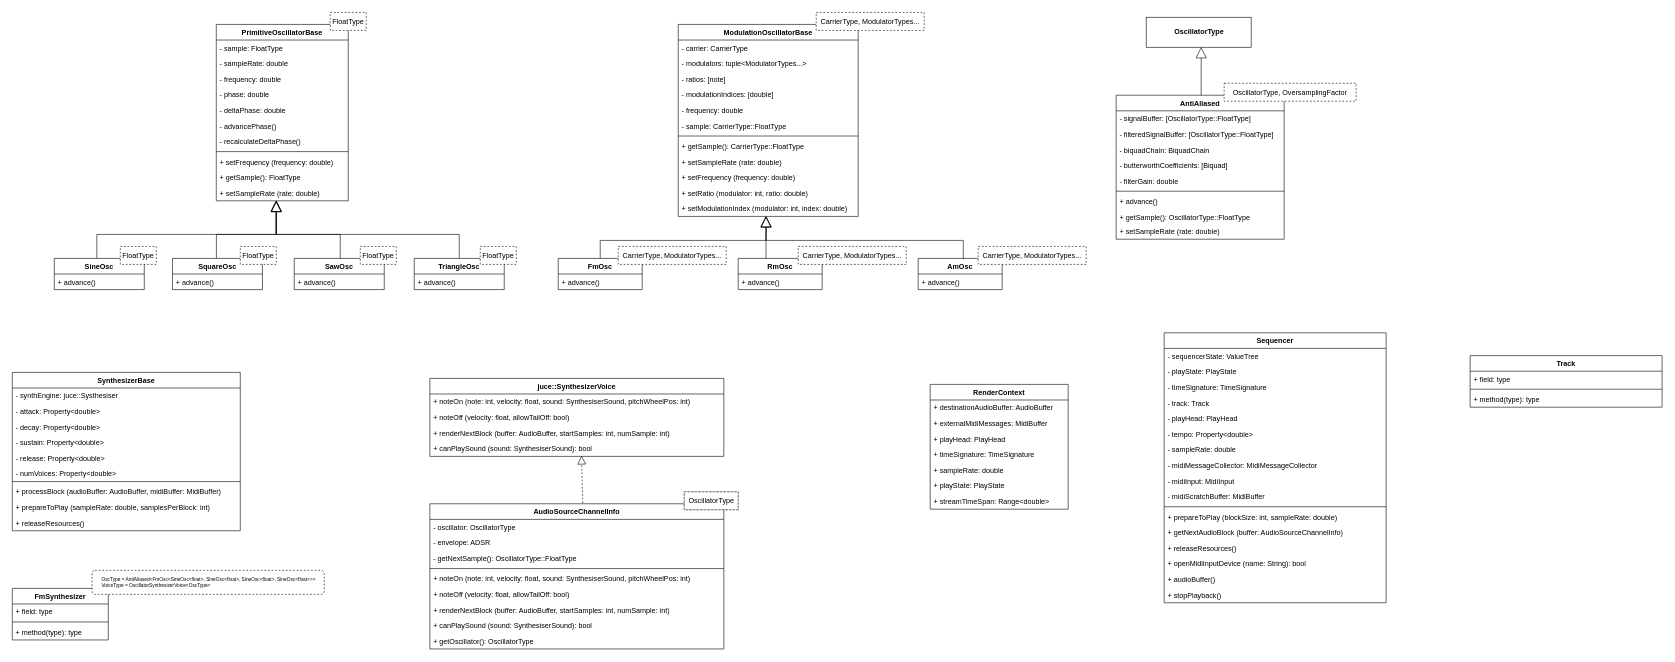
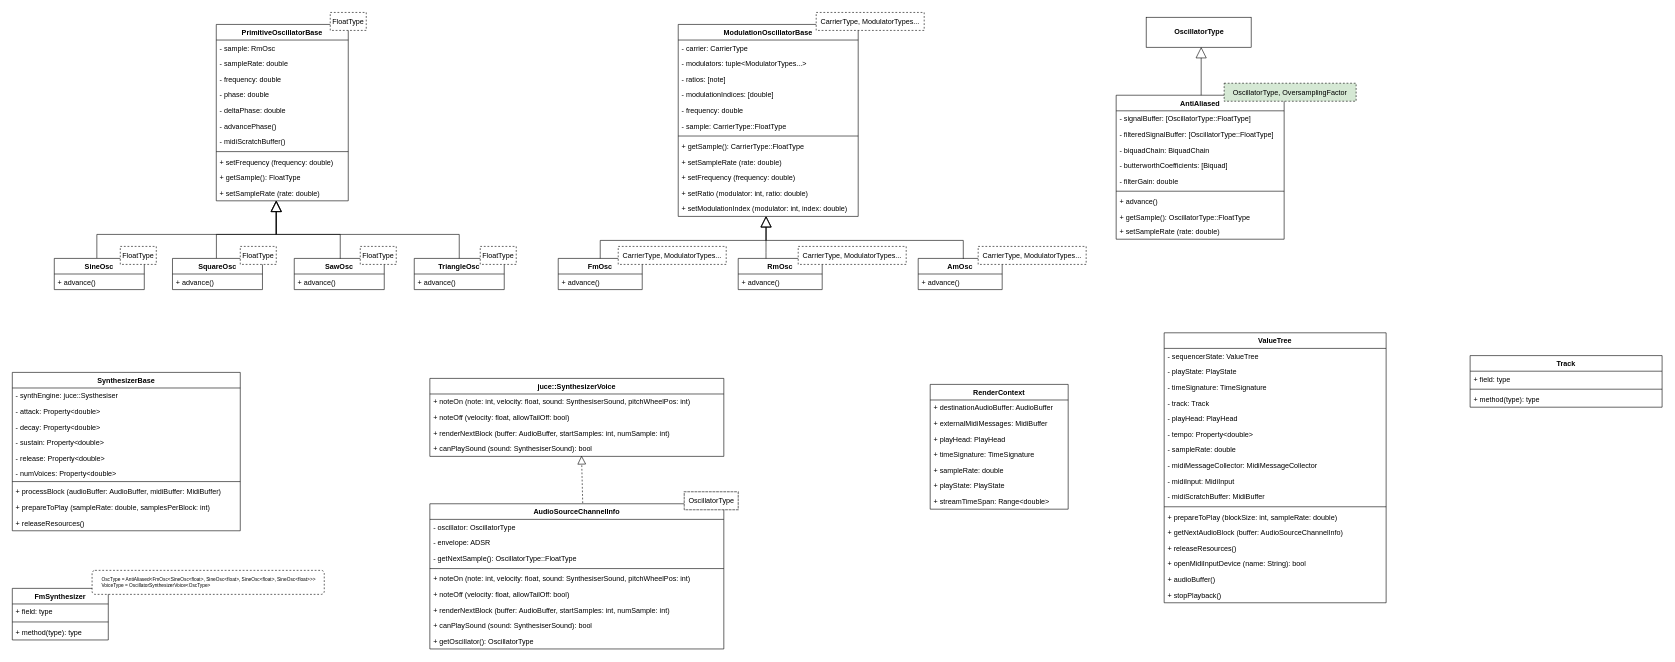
(253, 48) -> (246, 48)
(1290, 92) -> (1290, 92)
(266, 142) -> (259, 142)
(1275, 341) -> (1275, 341)
